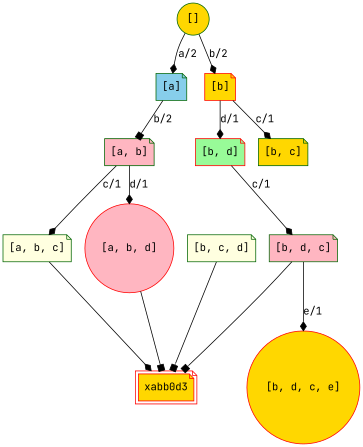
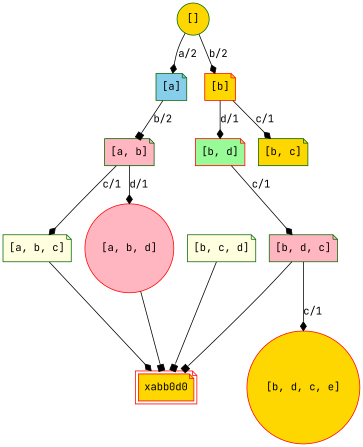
(313, 312) -> (313, 312)
(166, 387) -> (166, 387)
